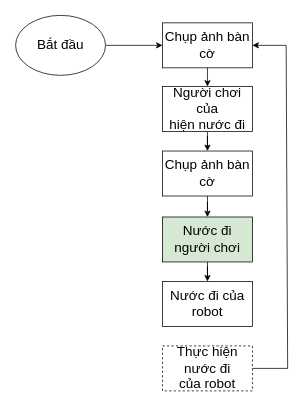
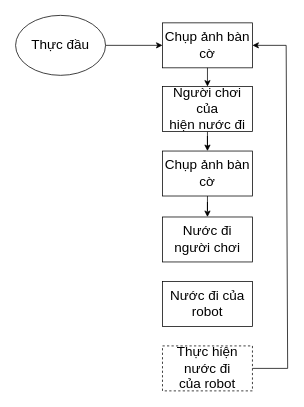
(60, 45) -> (60, 45)
(207, 240) -> (207, 240)
(207, 275) -> none
